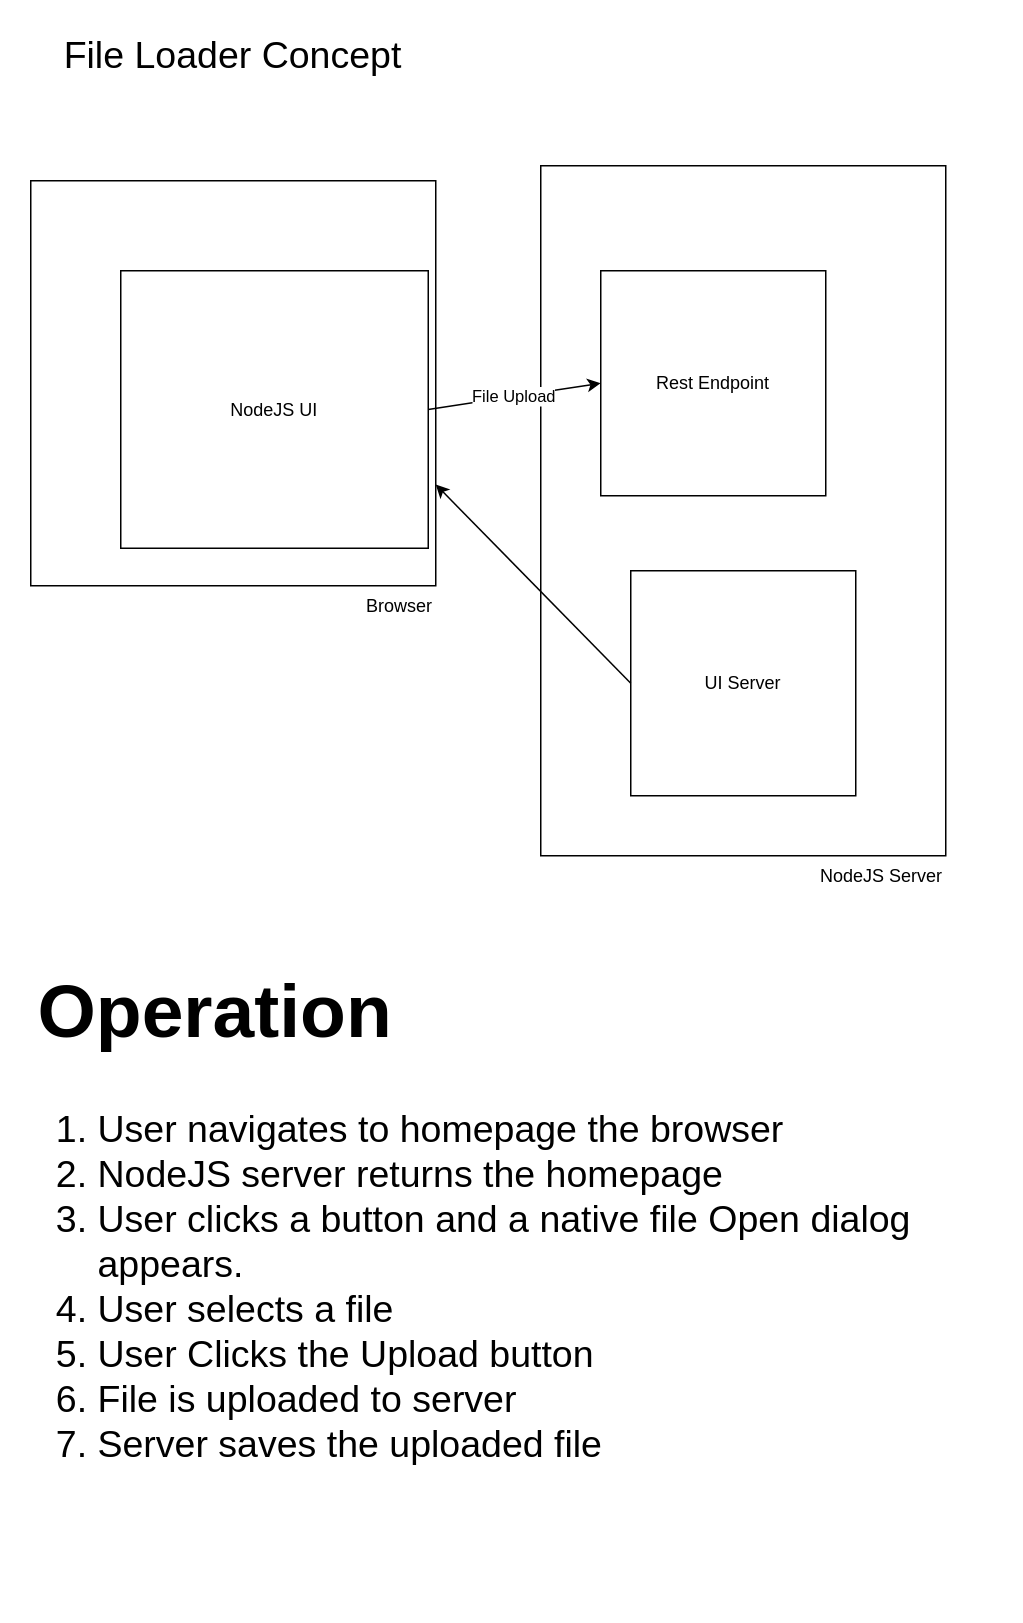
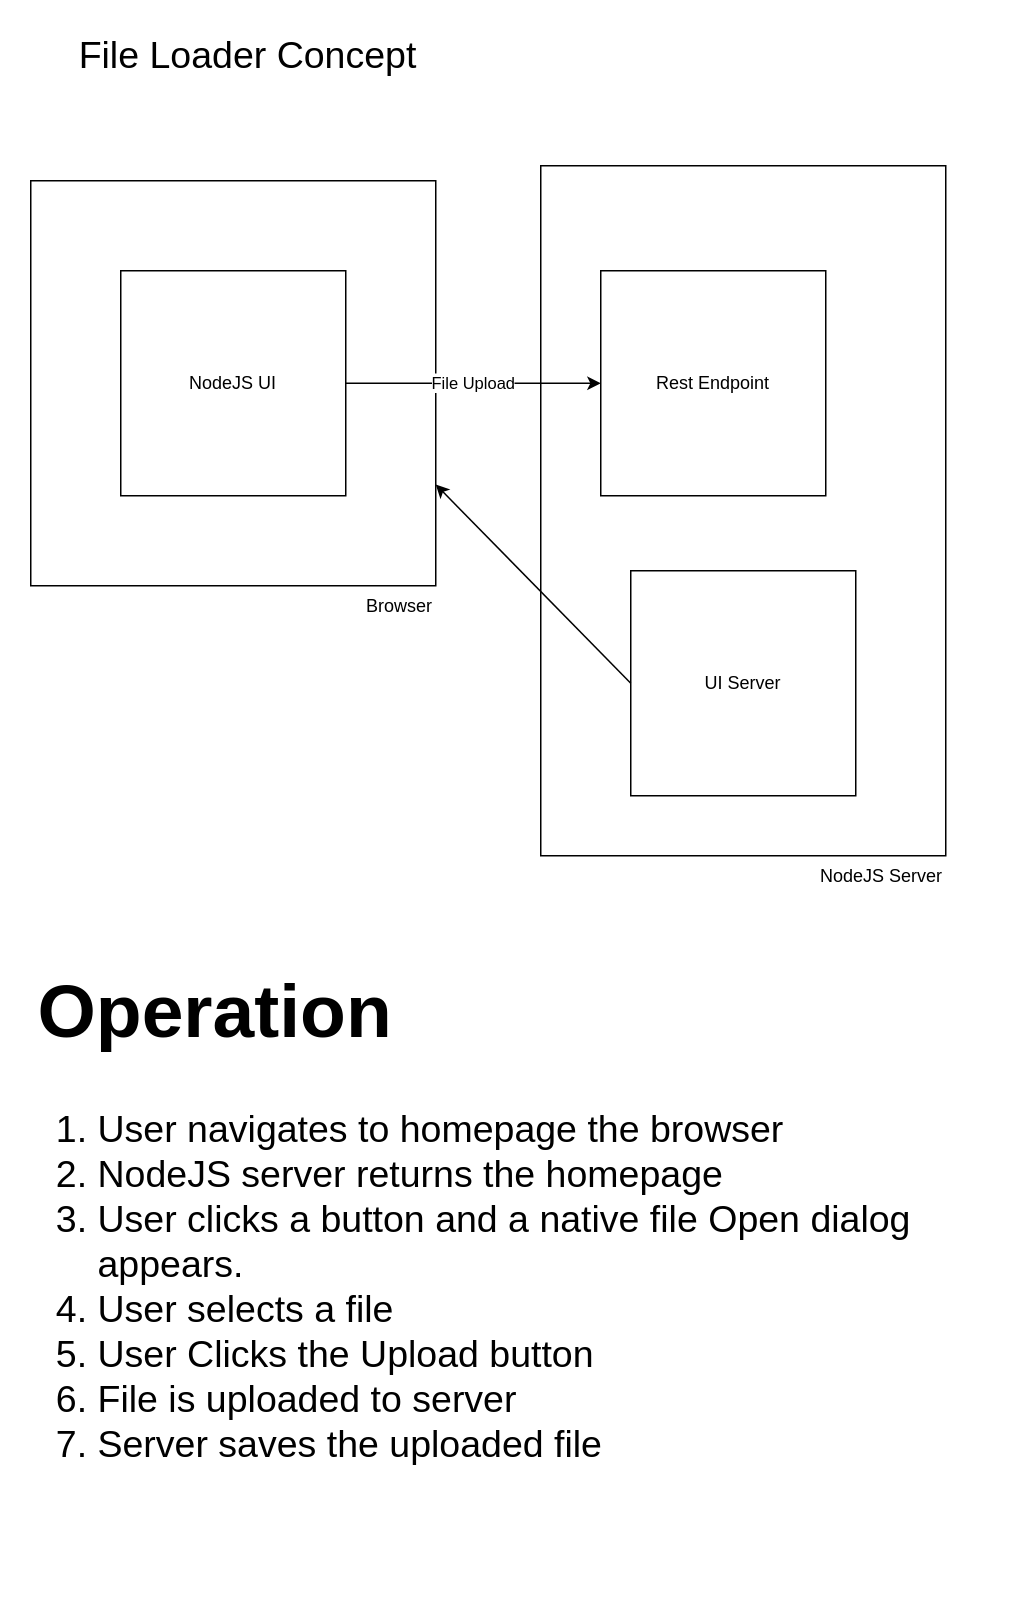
(233, 53) -> (248, 53)
(275, 410) -> (233, 383)
